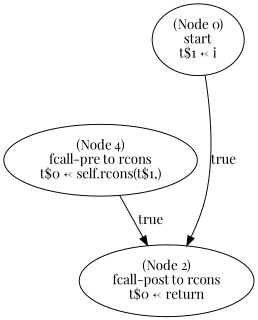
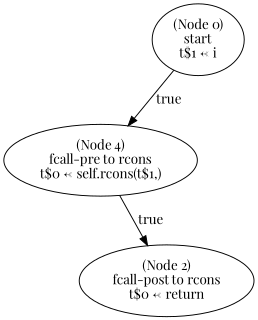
(211, 157) -> (154, 94)
